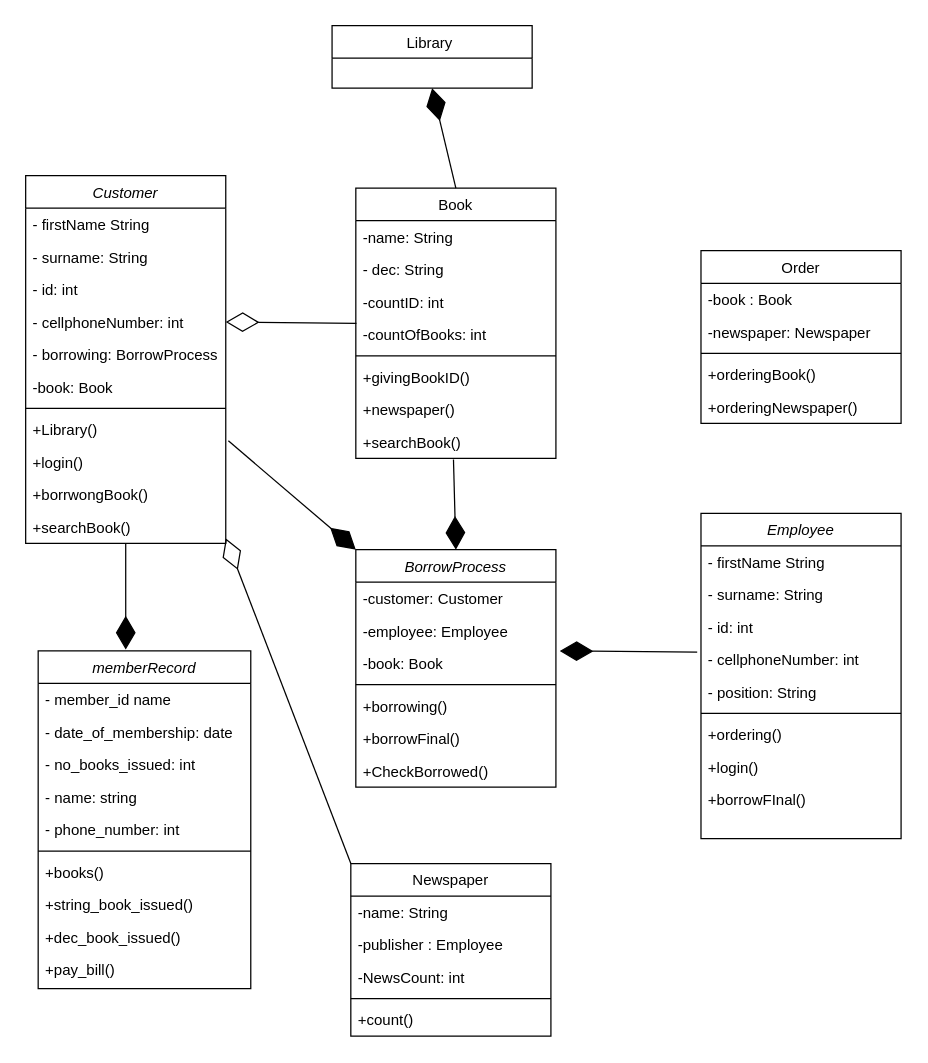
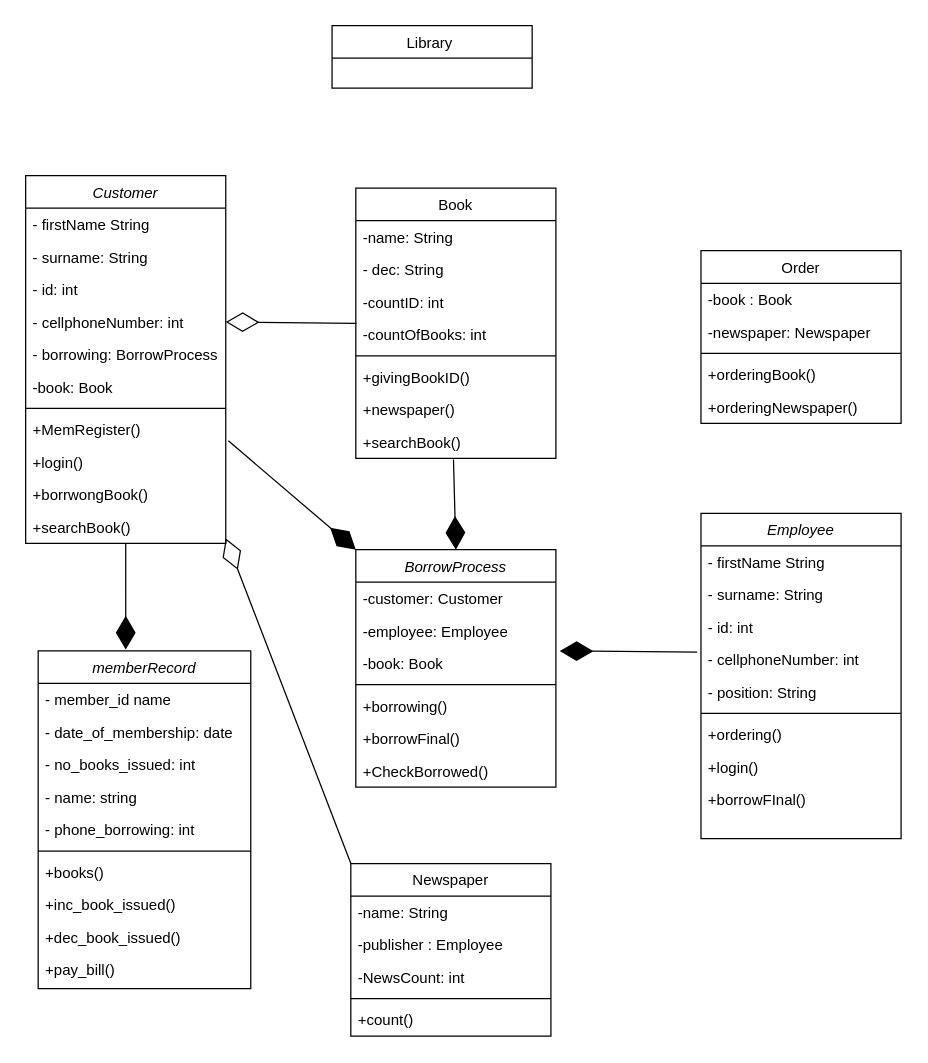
(448, 154) -> none
(73, 430) -> (89, 430)
(117, 830) -> (128, 830)
(129, 905) -> (117, 905)
